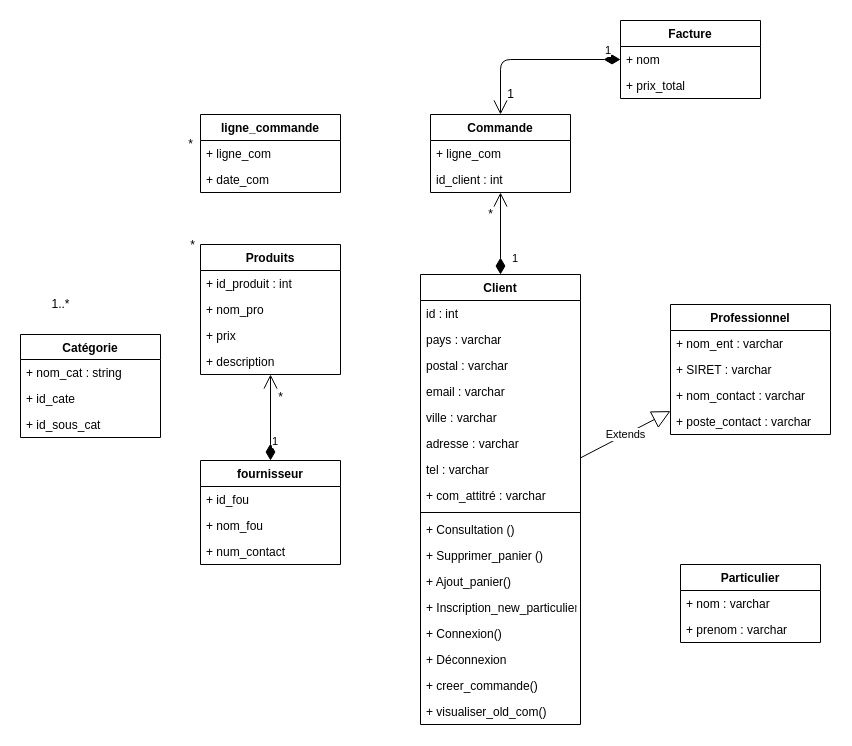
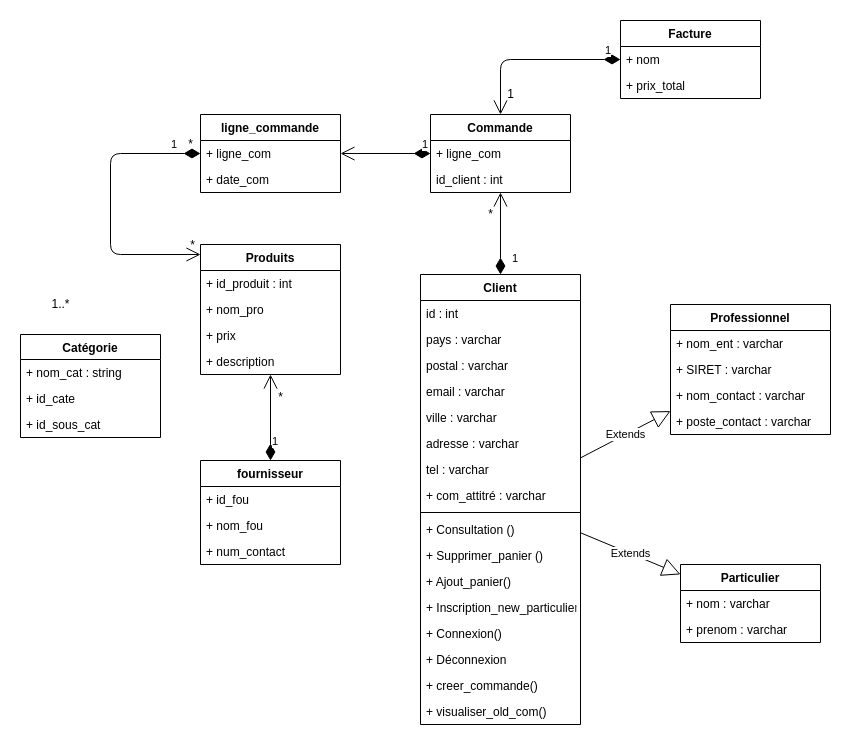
none -> (379, 154)
none -> (111, 211)
none -> (623, 550)
